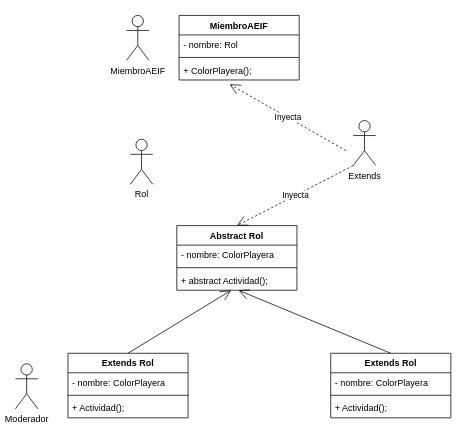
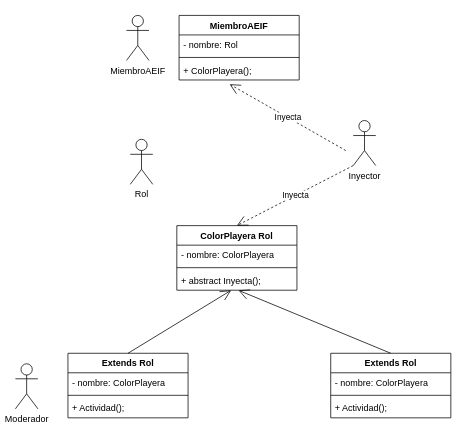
(365, 176) -> (365, 176)
(236, 236) -> (236, 236)
(233, 281) -> (230, 281)
